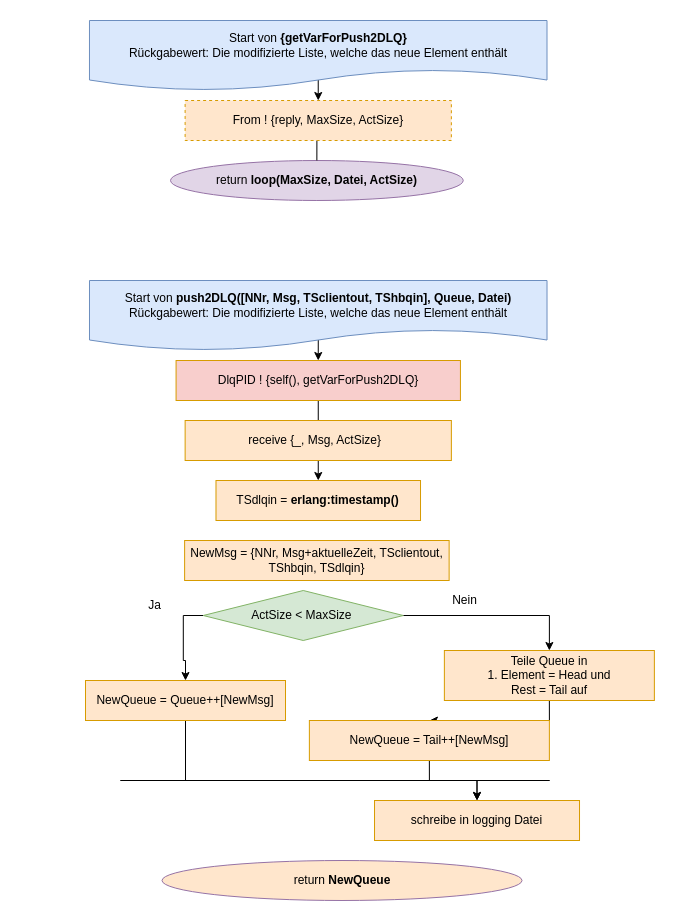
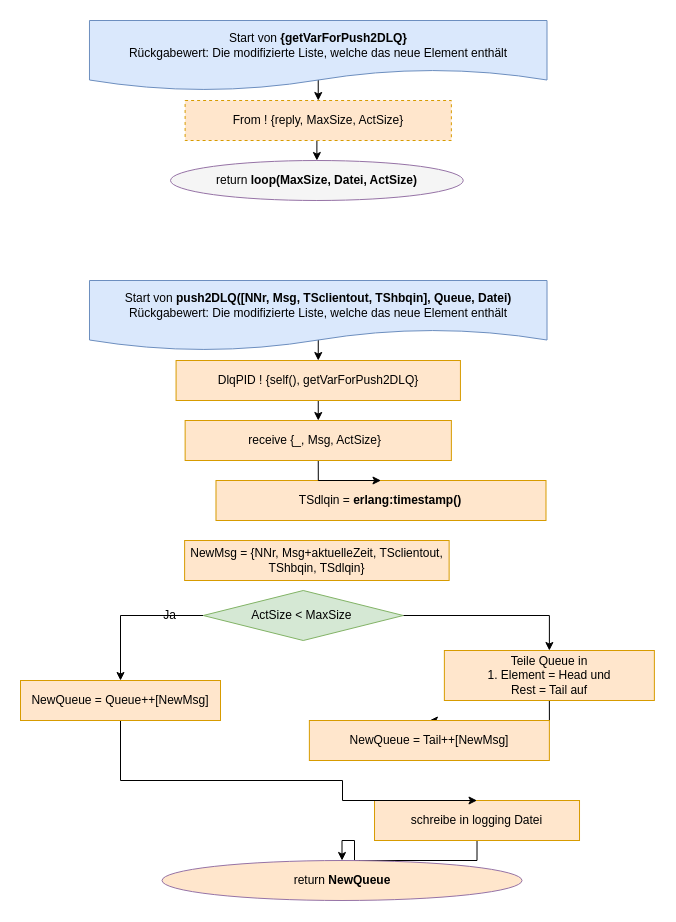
(317, 155) -> (317, 152)
(317, 181) -> (317, 181)
(318, 381) -> (318, 381)
(318, 415) -> (318, 412)
(318, 501) -> (381, 501)
(465, 601) -> none
(155, 606) -> (170, 616)
(186, 701) -> (121, 701)
(550, 781) -> none
none -> (439, 861)
